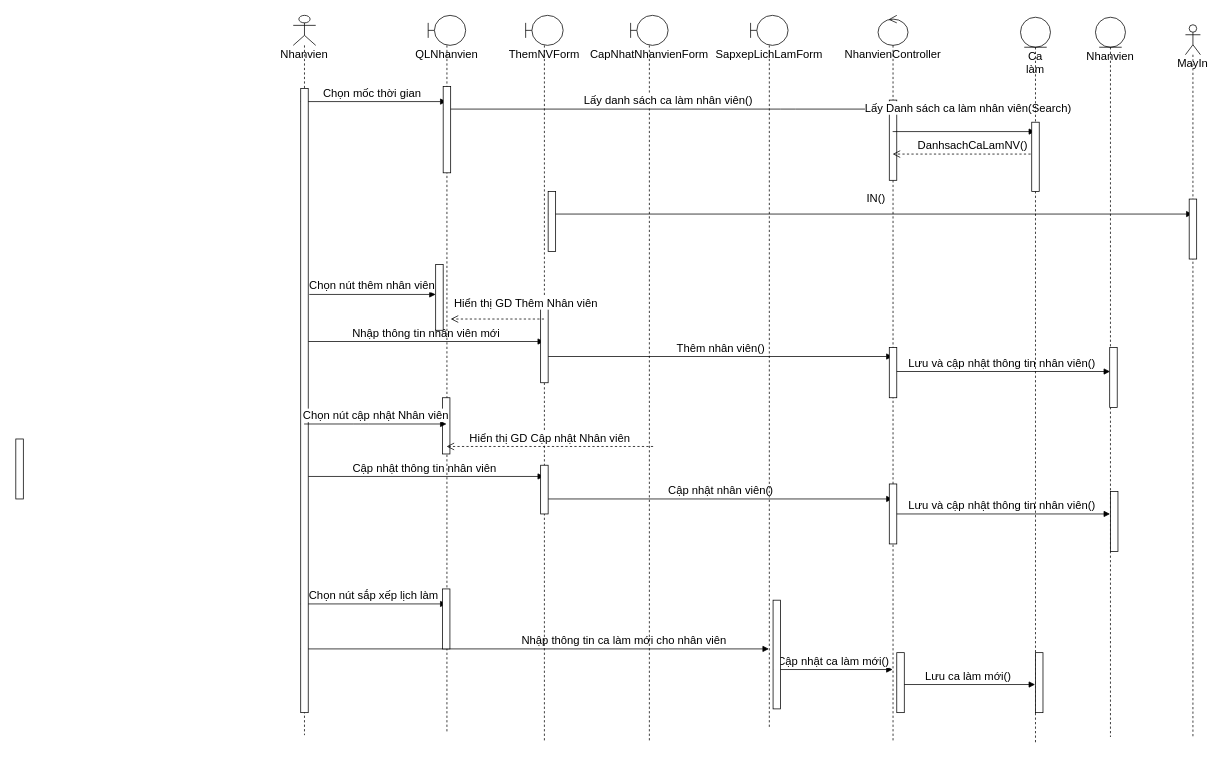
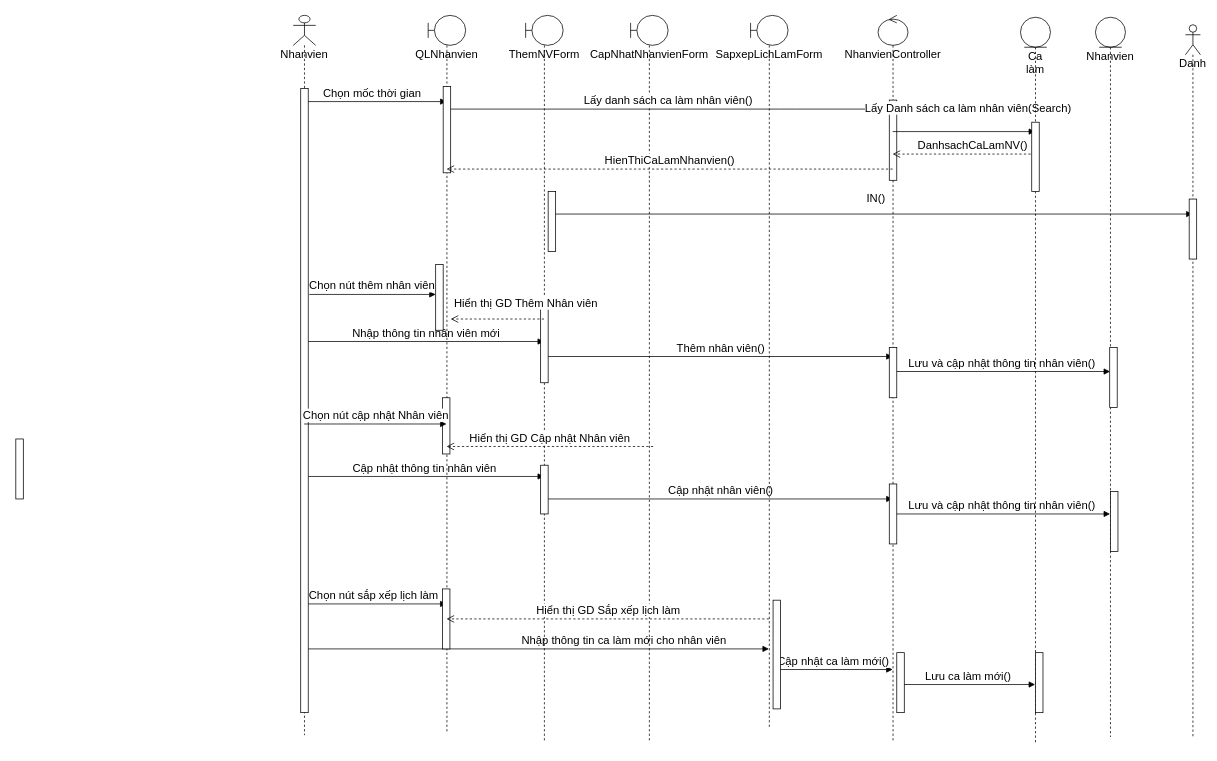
(1193, 78) -> (1193, 71)
none -> (668, 169)
none -> (608, 619)
